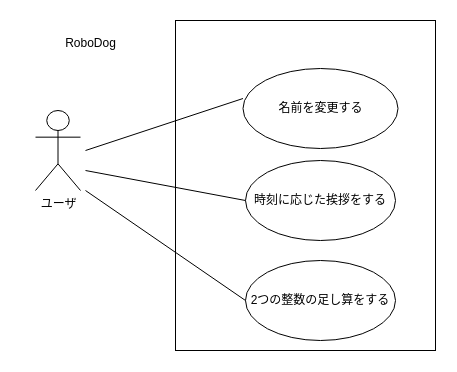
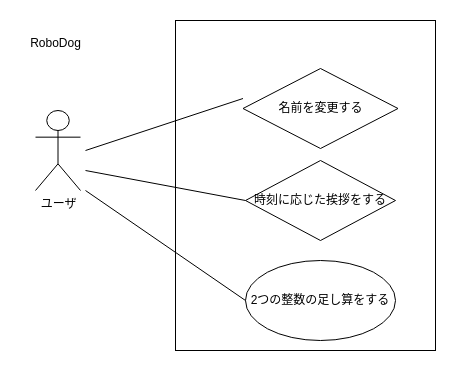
(91, 44) -> (56, 44)
(321, 109) -> (321, 109)
(321, 201) -> (321, 201)
